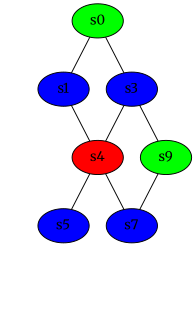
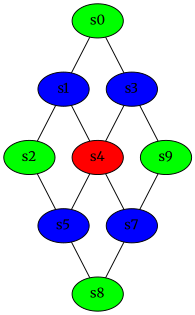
none -> (29, 157)
none -> (98, 294)
